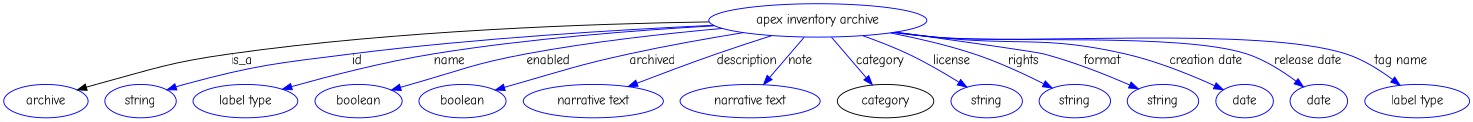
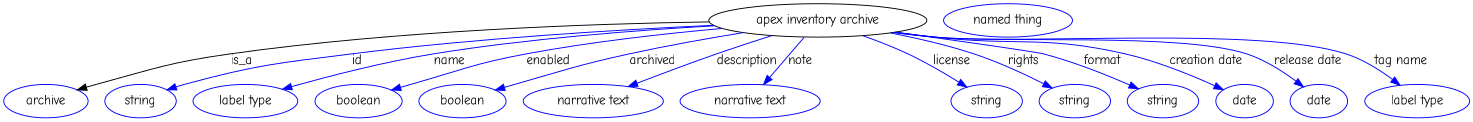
(818, 20) -> (818, 20)
none -> (1008, 20)
(886, 101) -> none
